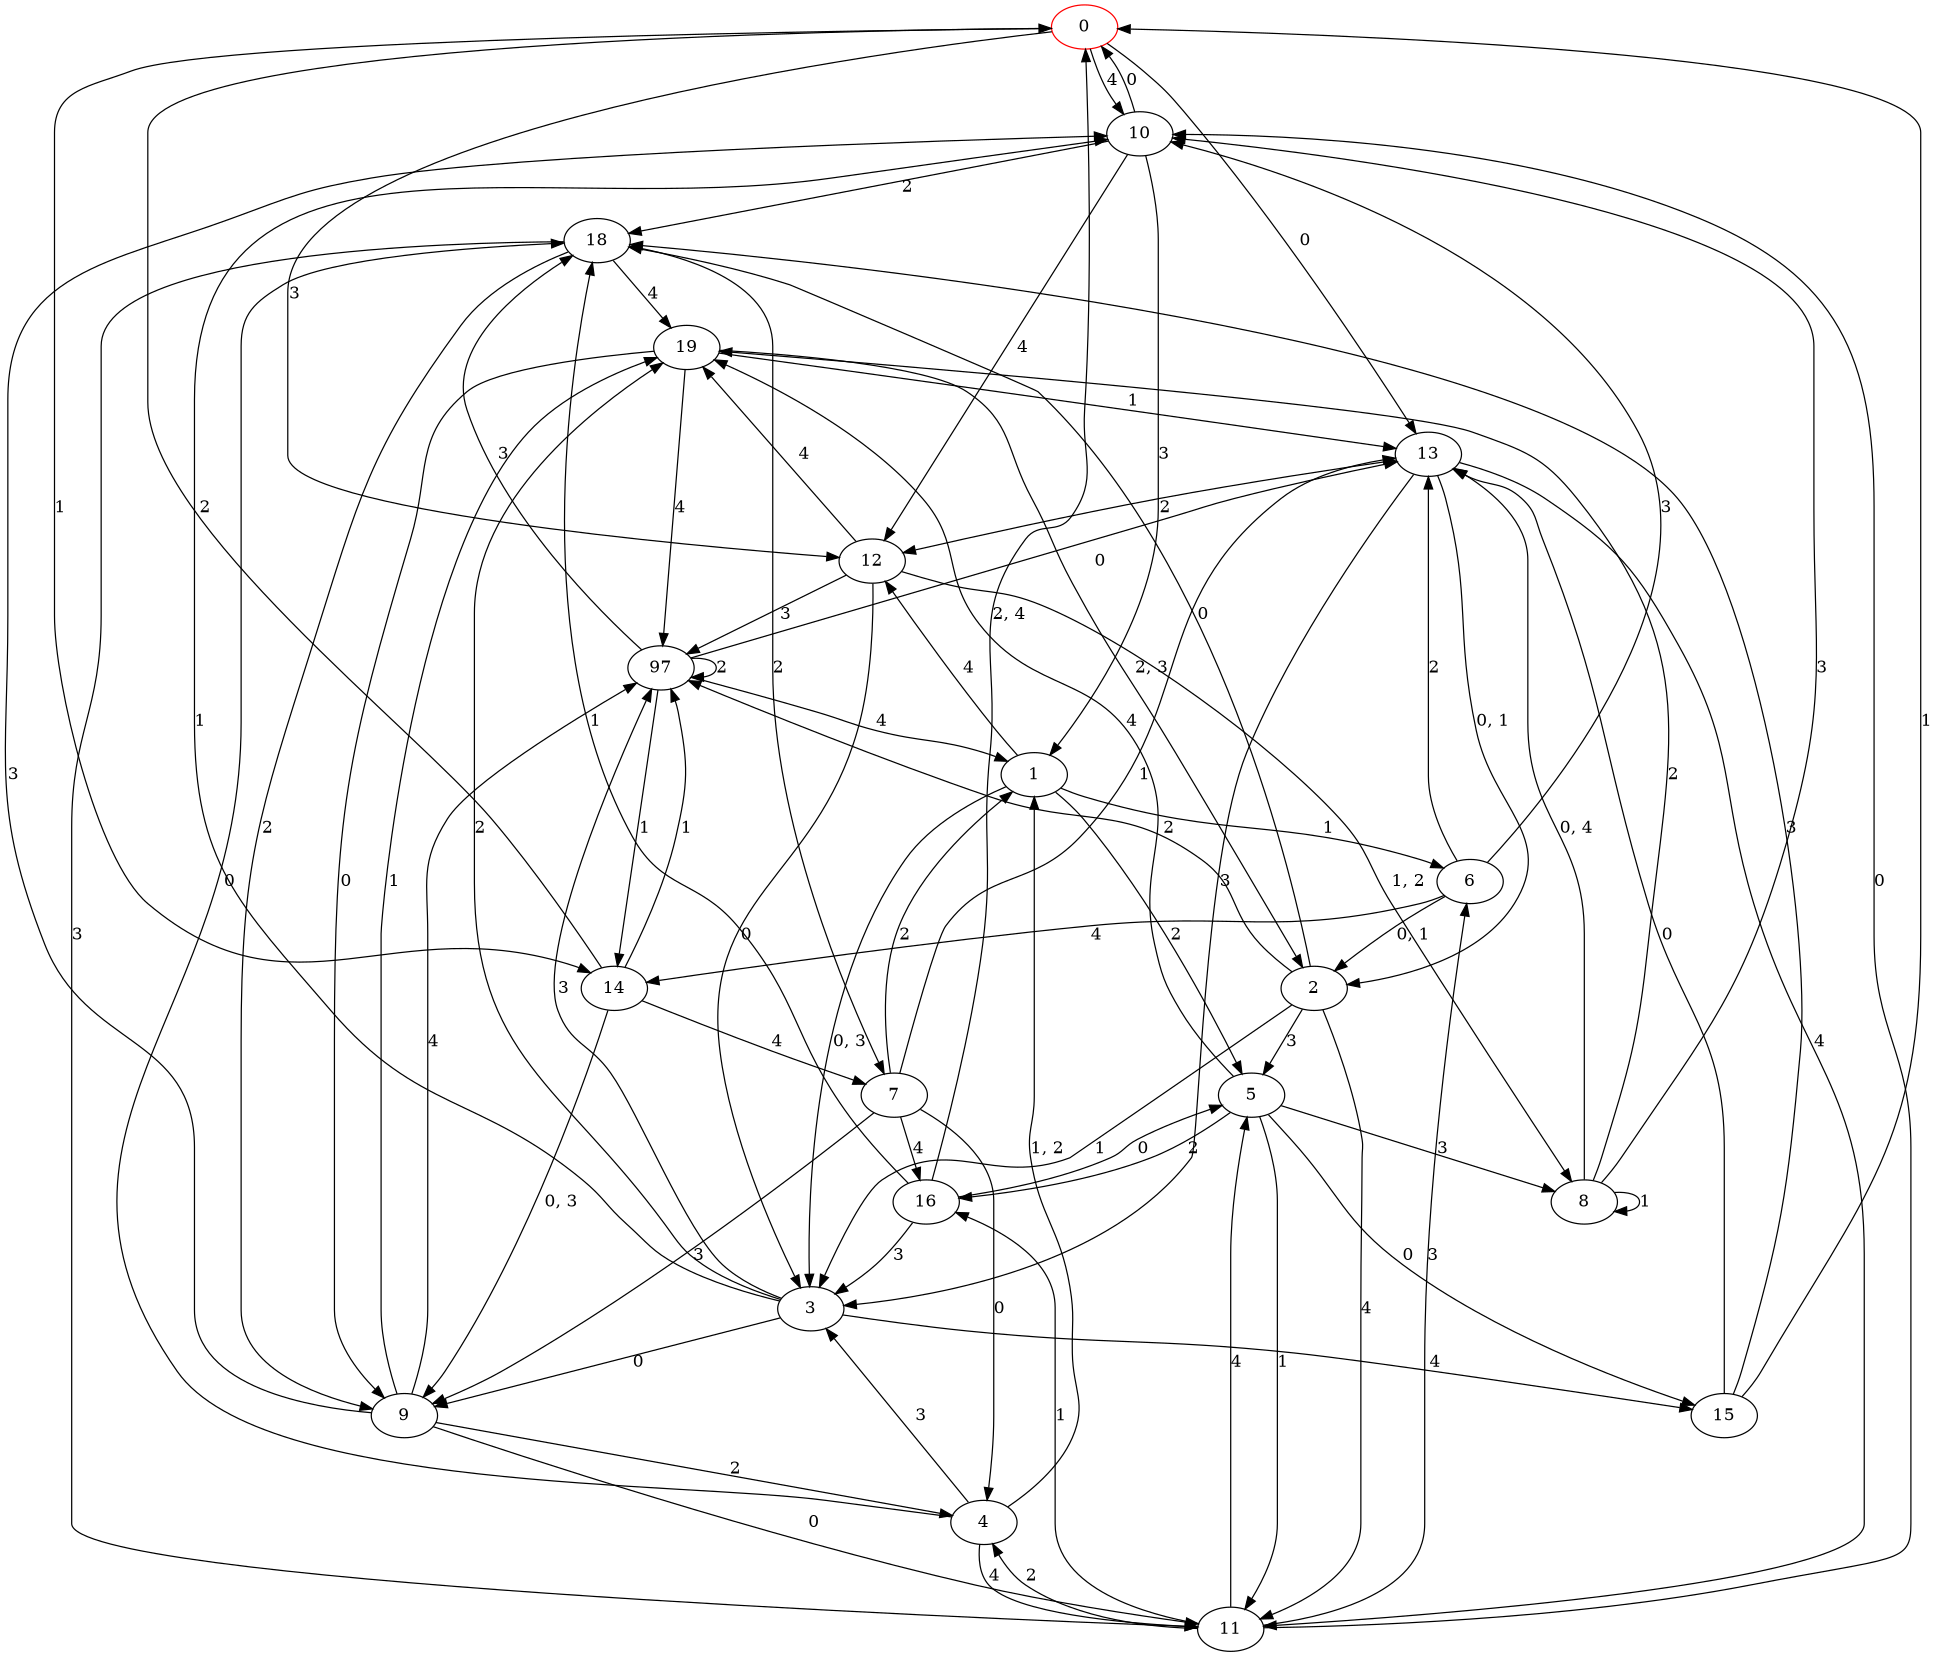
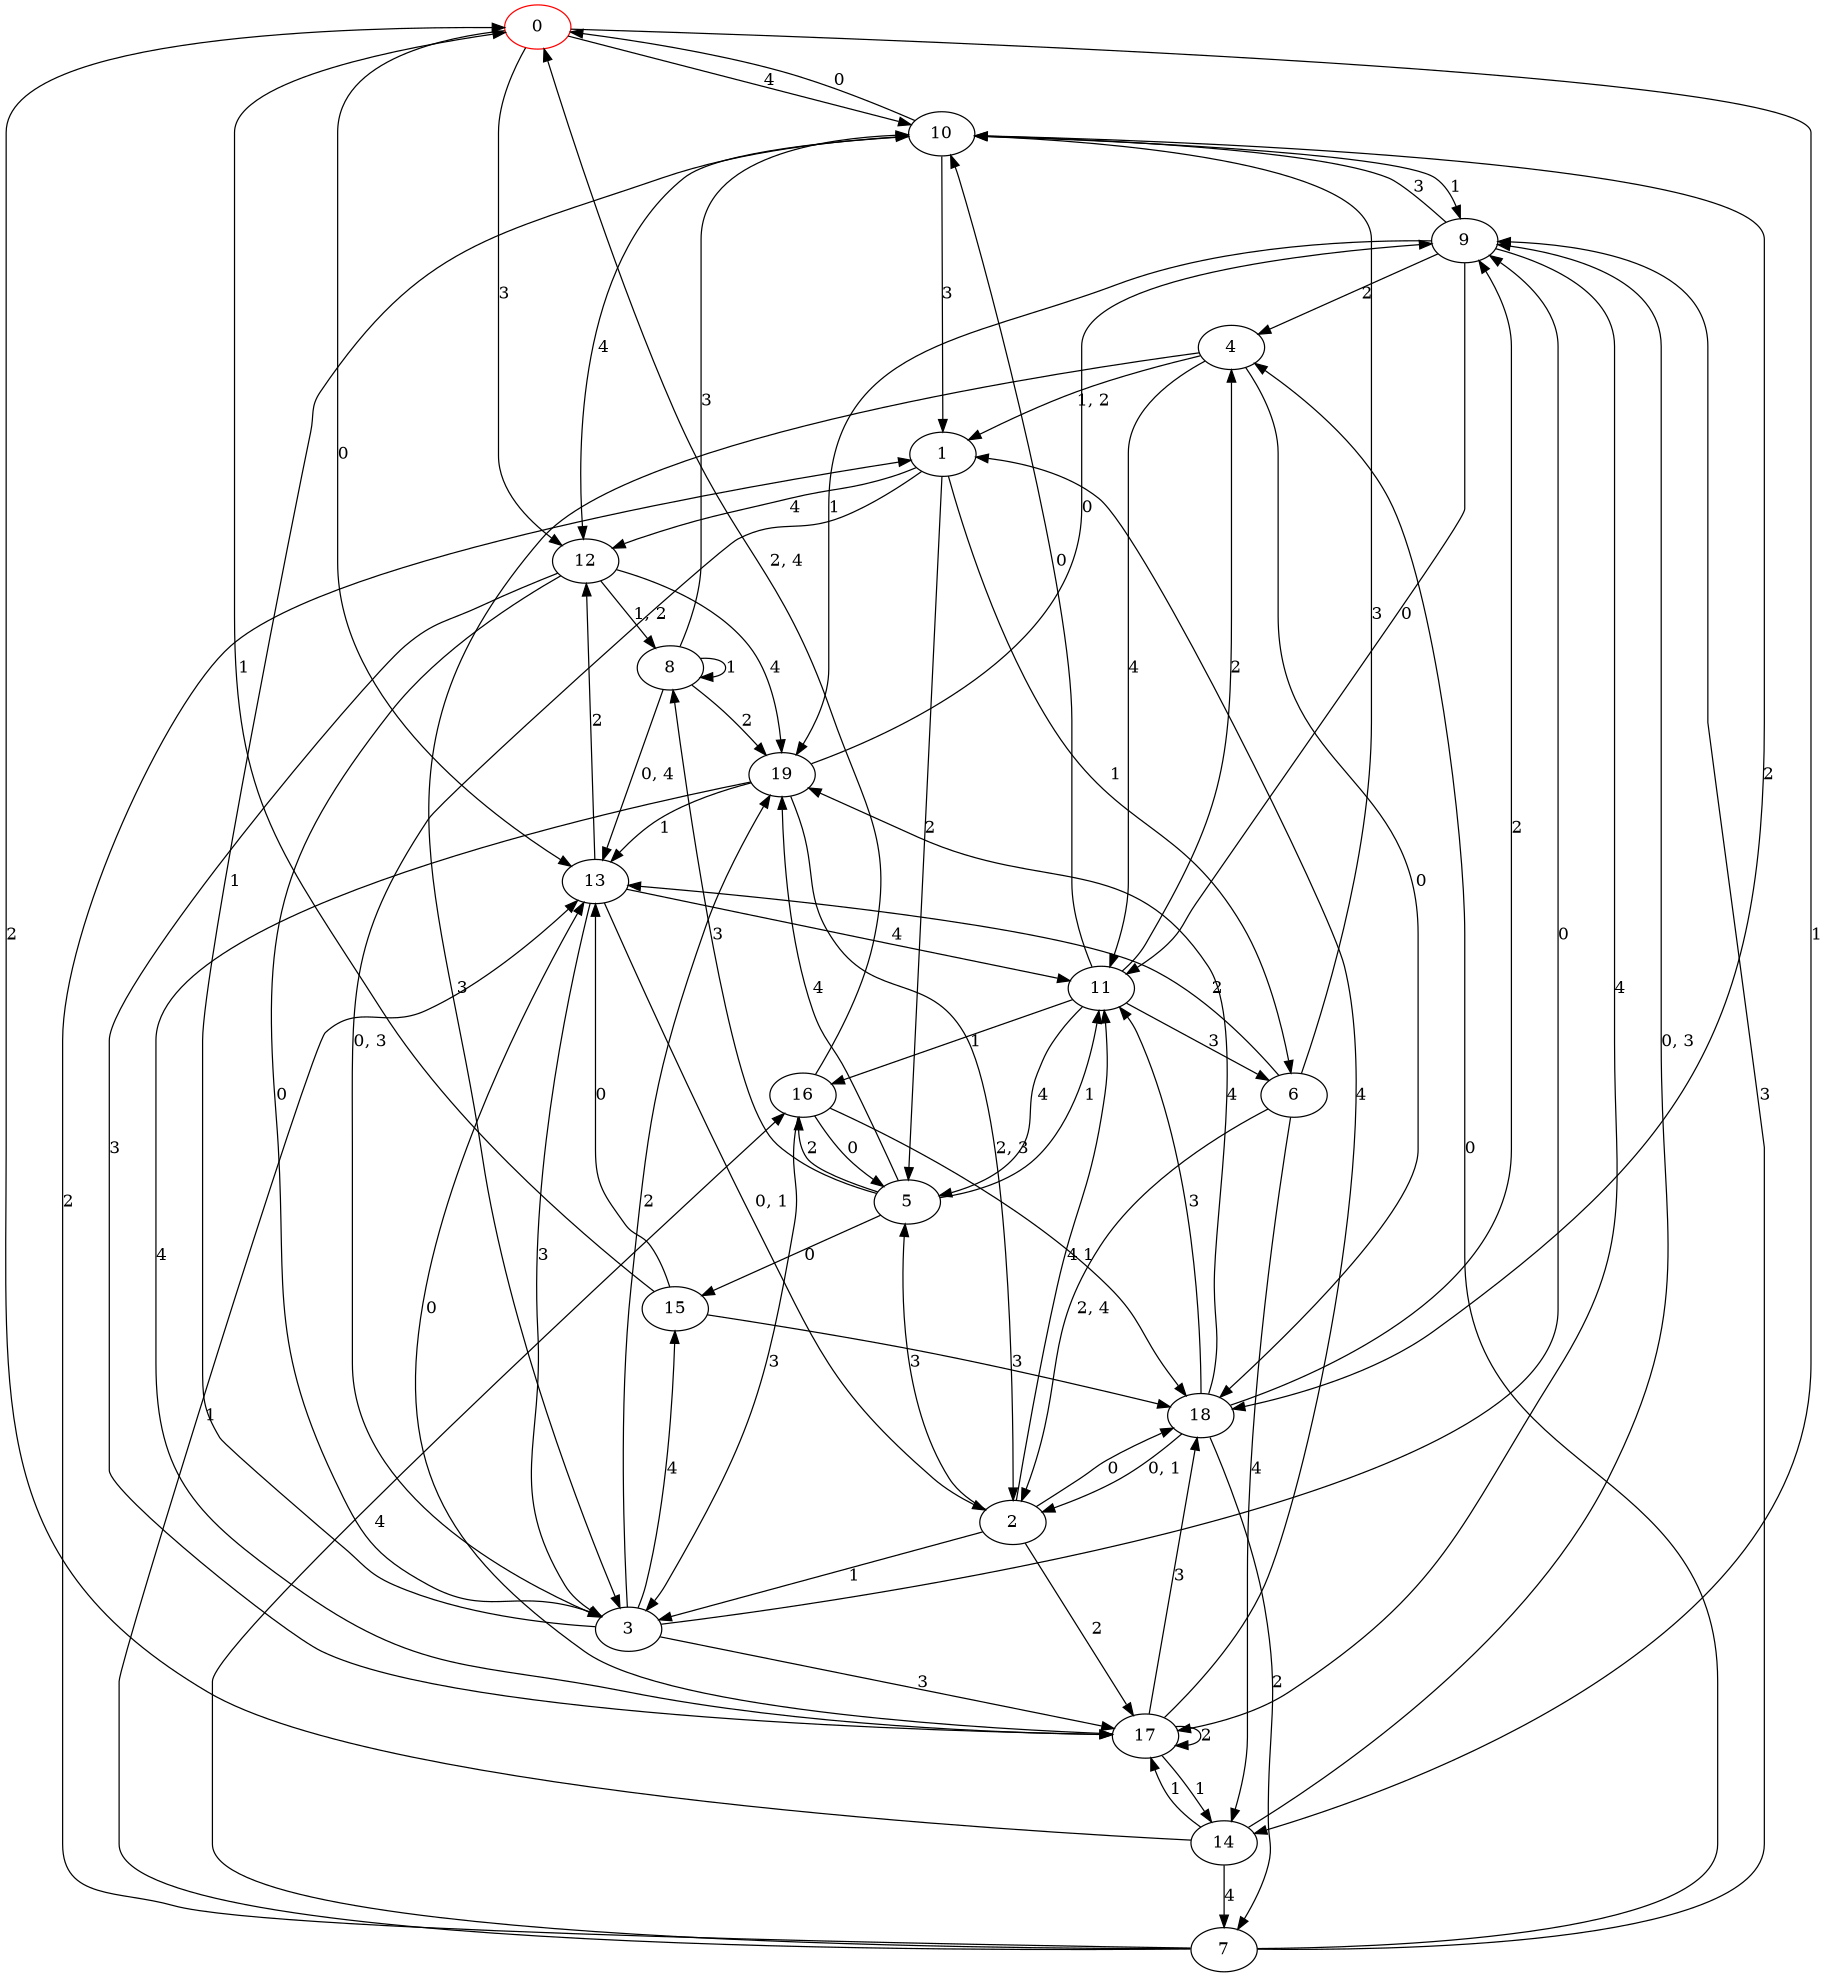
none -> (1224, 148)
(661, 668) -> (1146, 1736)
(1414, 935) -> (1094, 1309)
none -> (1122, 1478)
